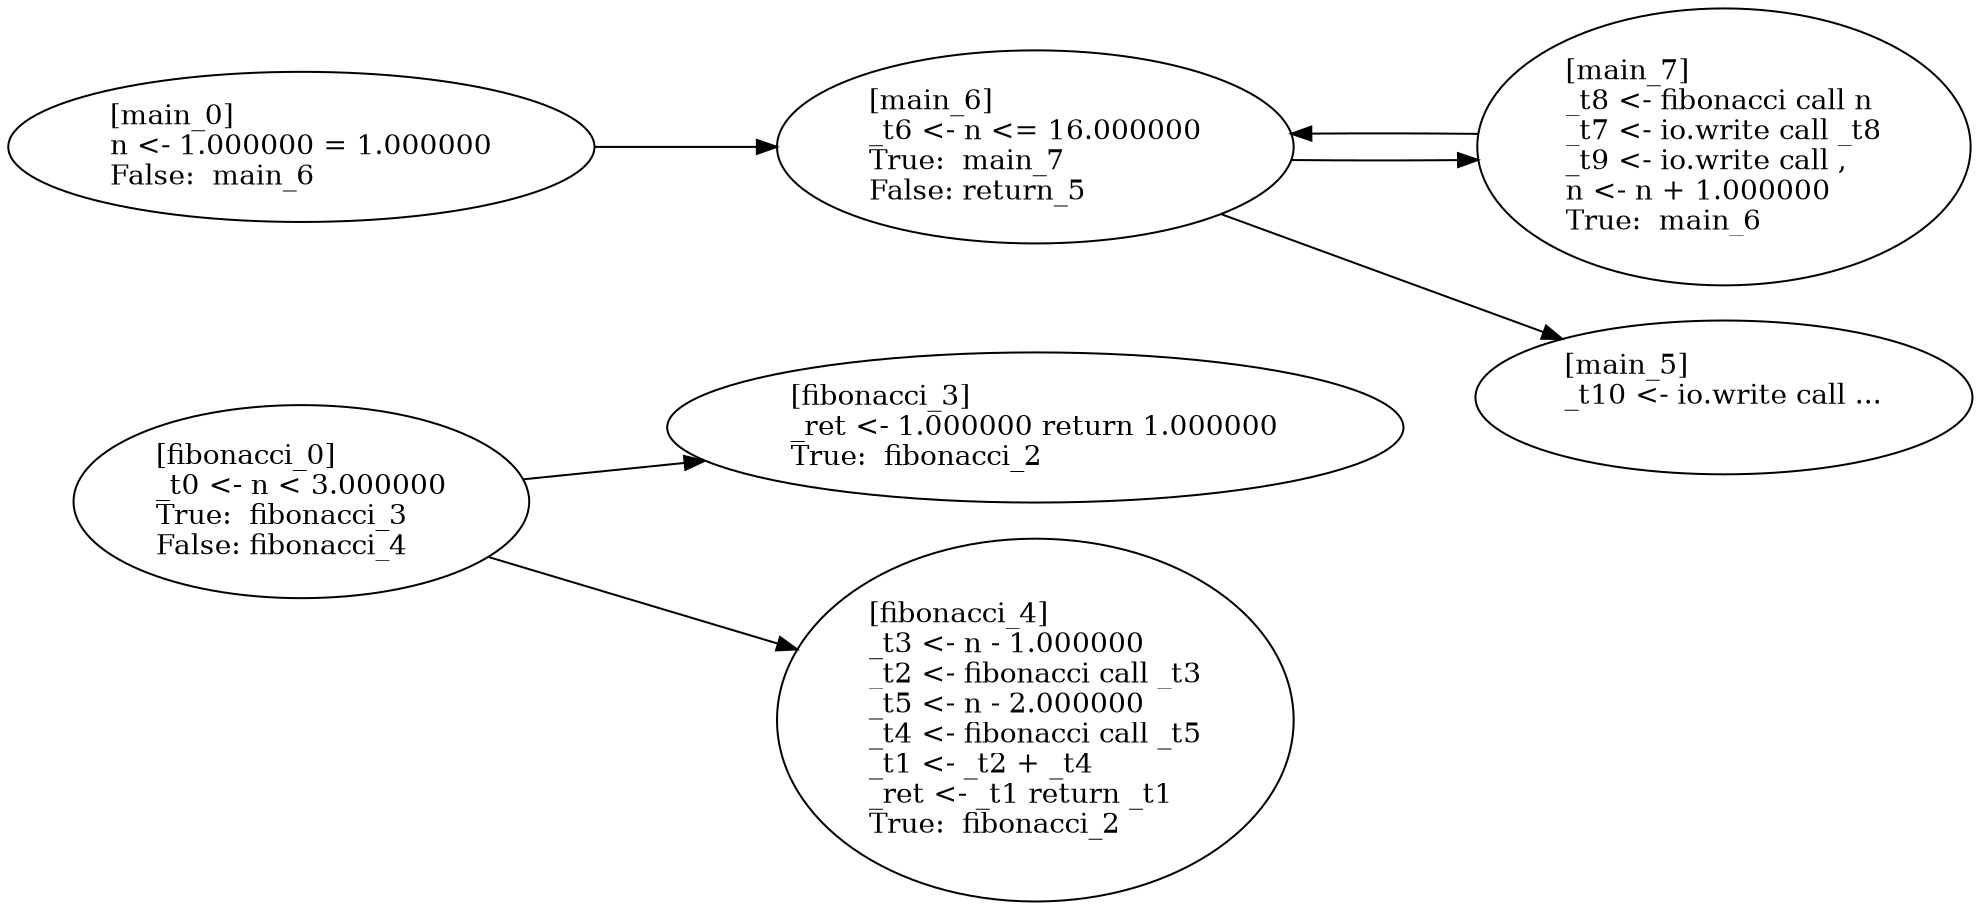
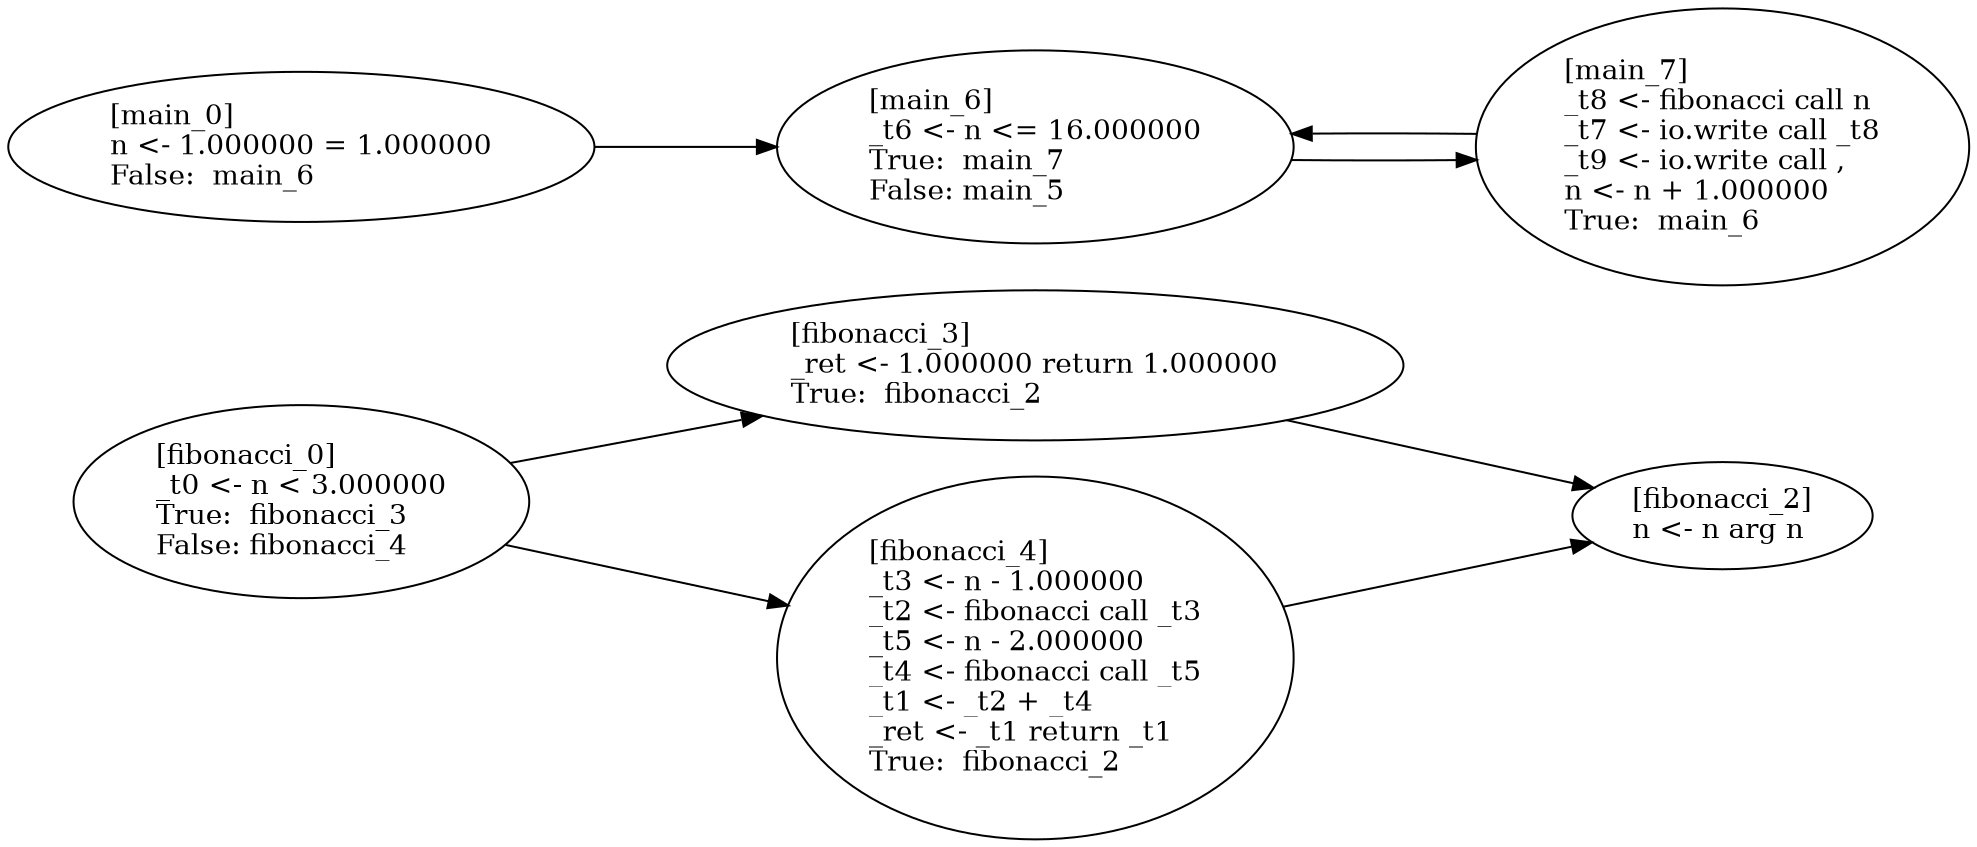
(1035, 147) -> (1035, 147)
(1724, 397) -> none
none -> (1723, 516)
